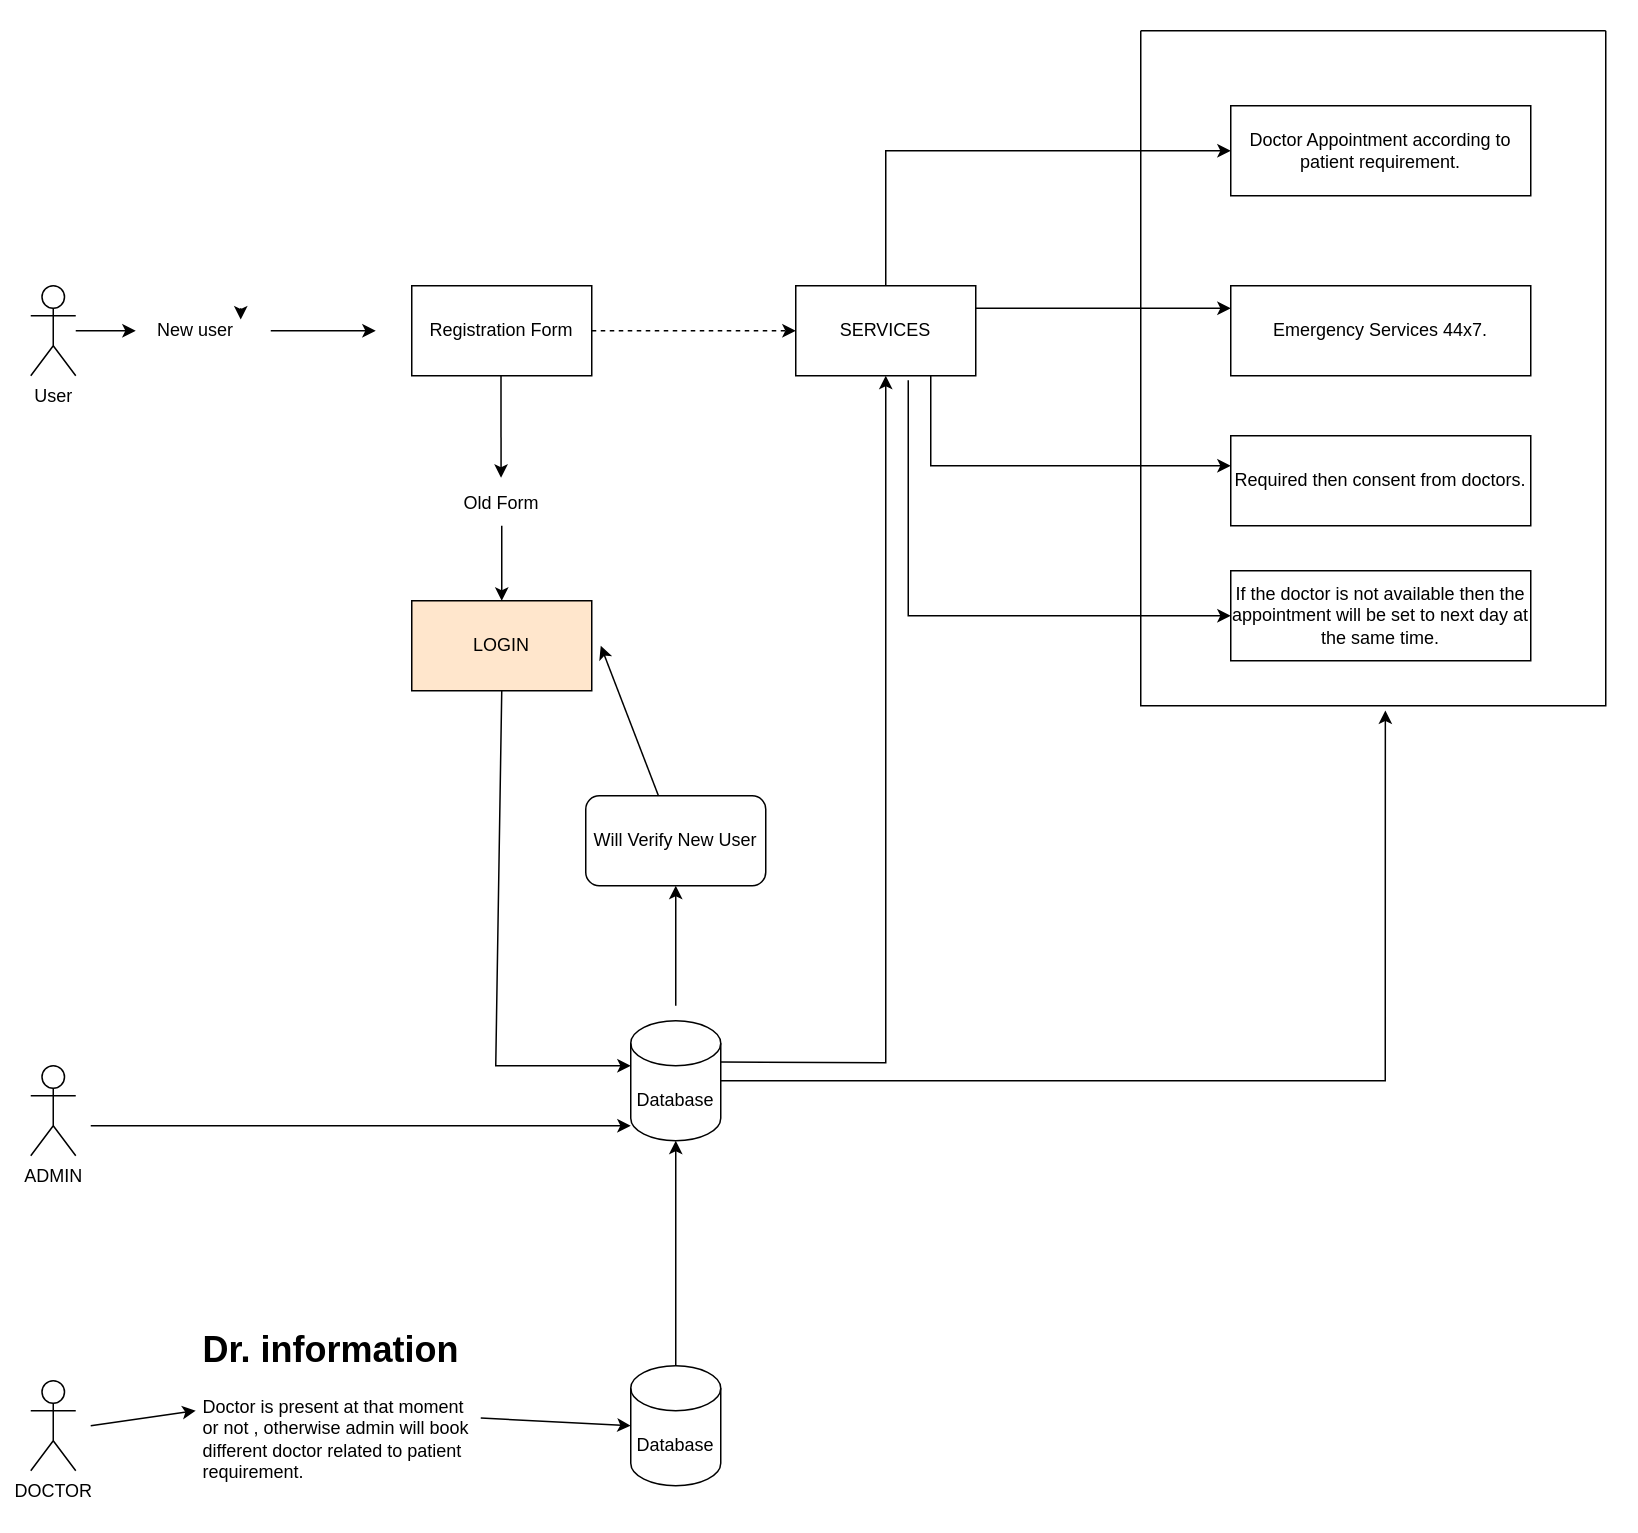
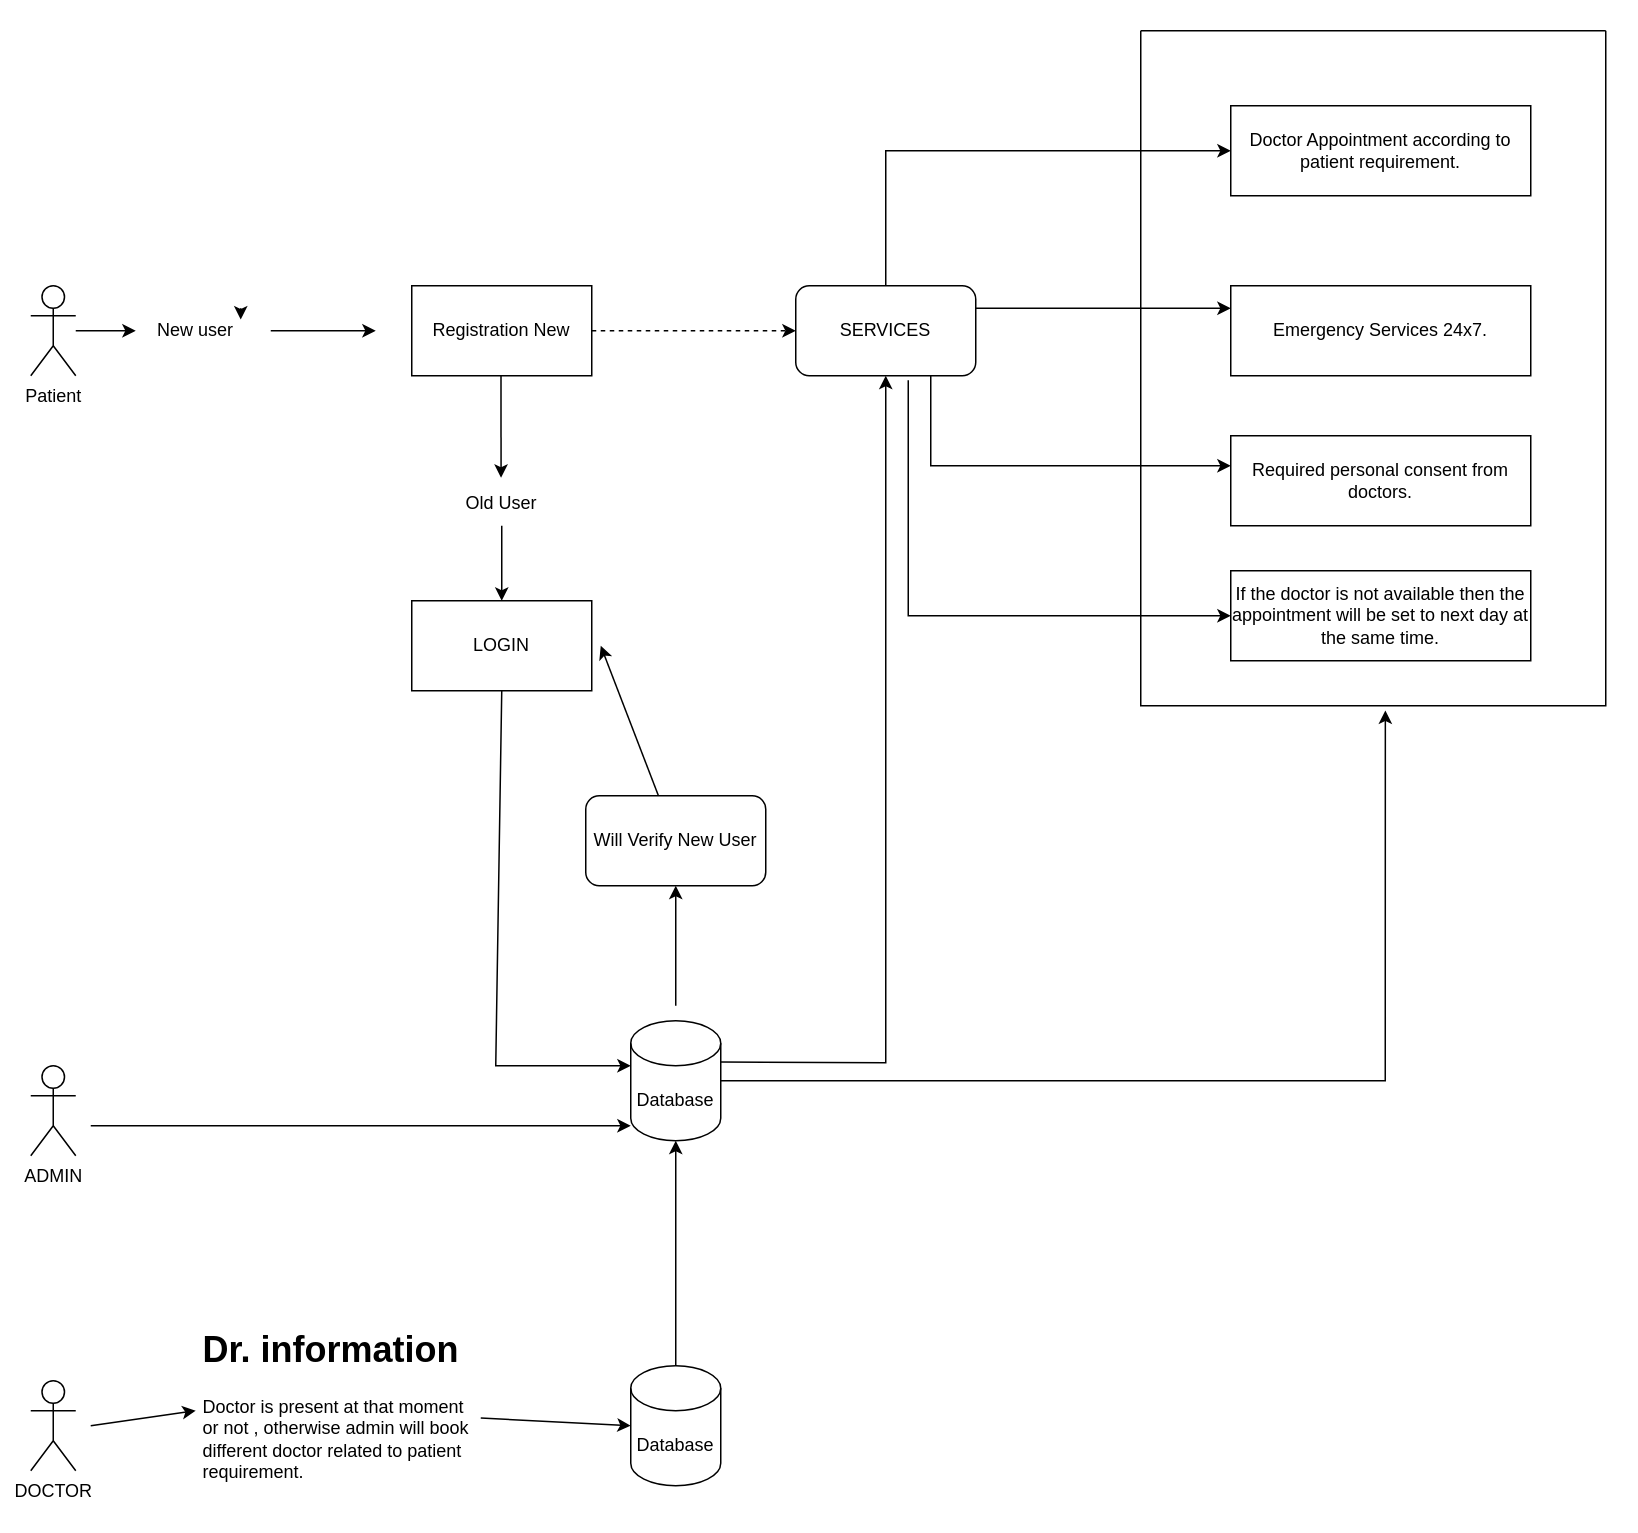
(502, 331) -> (502, 331)
(886, 331) -> (886, 331)
(1381, 331) -> (1381, 331)
(54, 397) -> (54, 397)
(1381, 481) -> (1381, 481)
(502, 503) -> (502, 503)
(502, 646) -> (502, 646)
